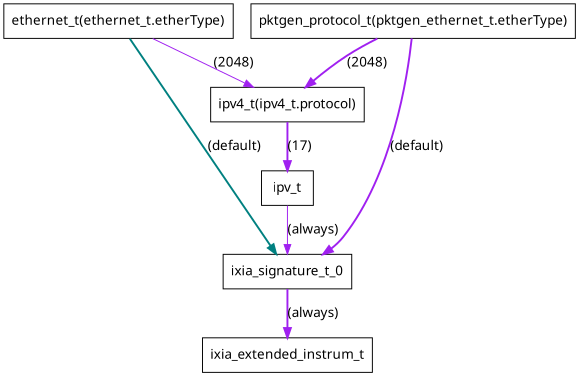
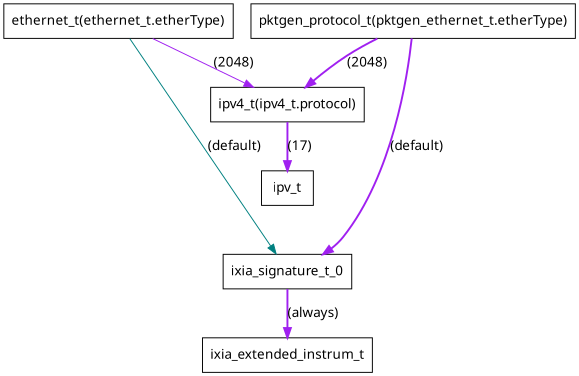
(200, 142) -> (200, 142)
(287, 225) -> none
